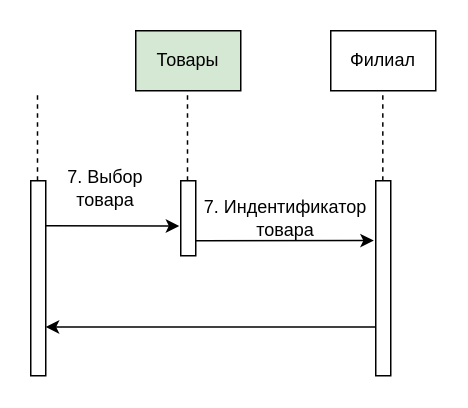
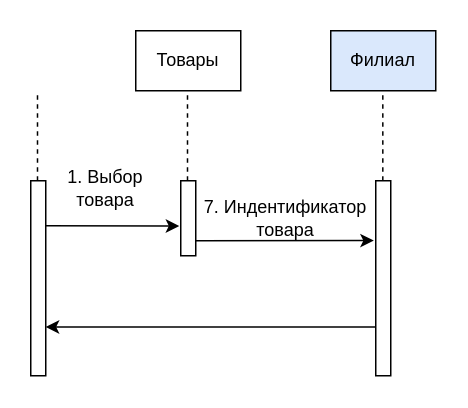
(188, 61) -> (188, 61)
(383, 61) -> (383, 61)
(106, 188) -> (106, 188)
